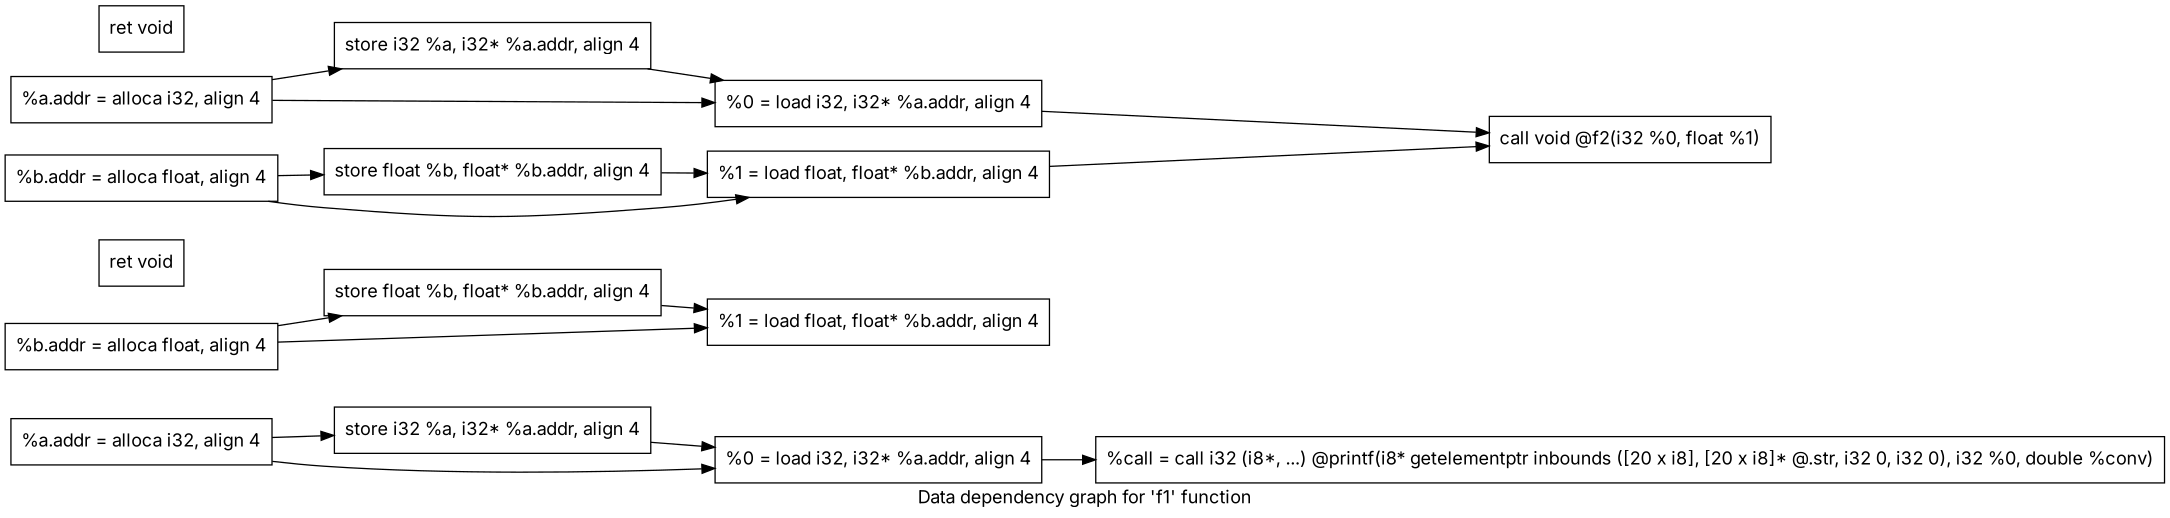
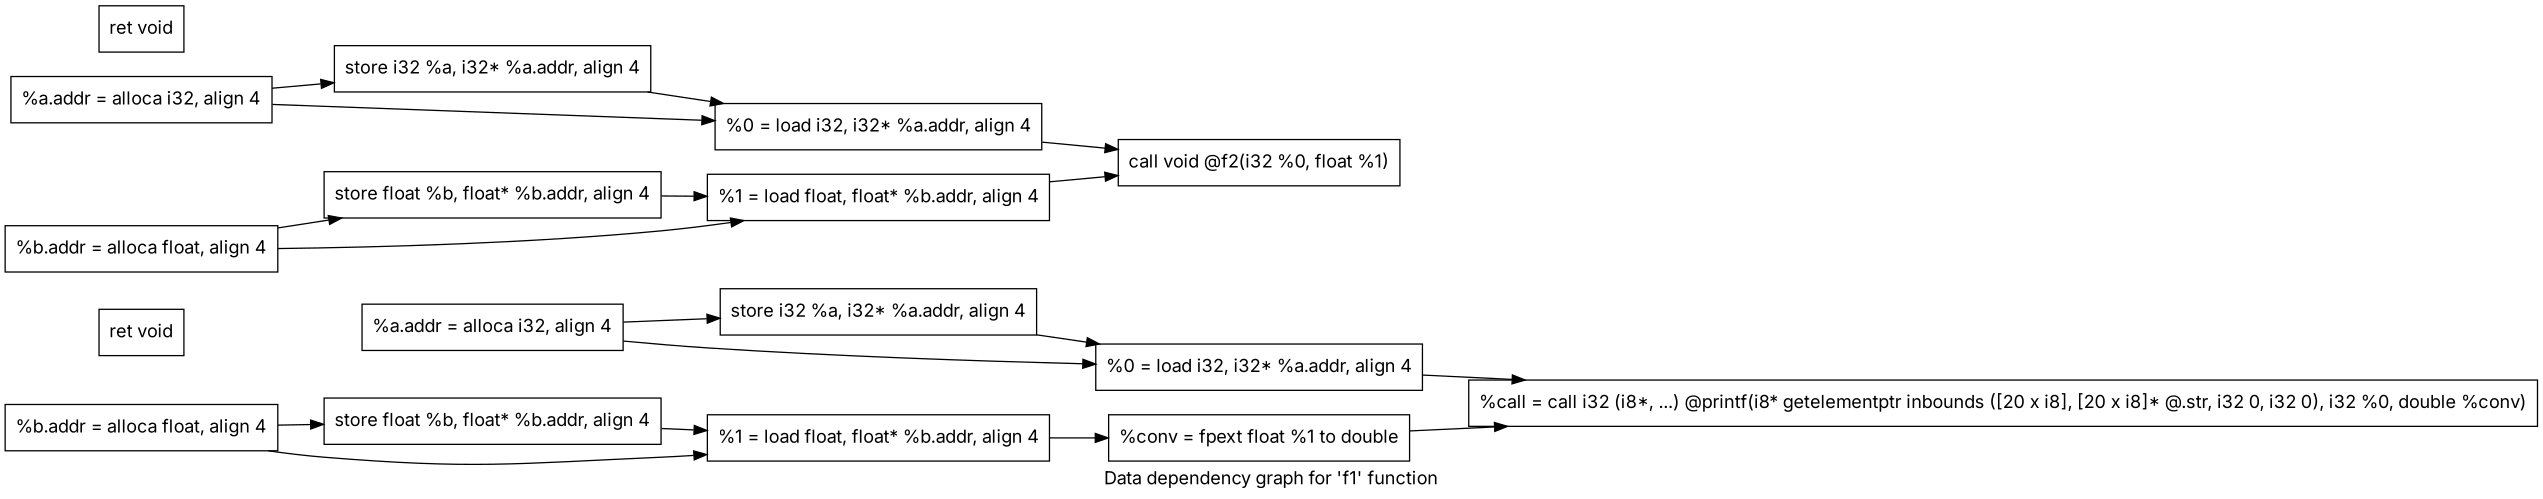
none -> (1259, 438)
